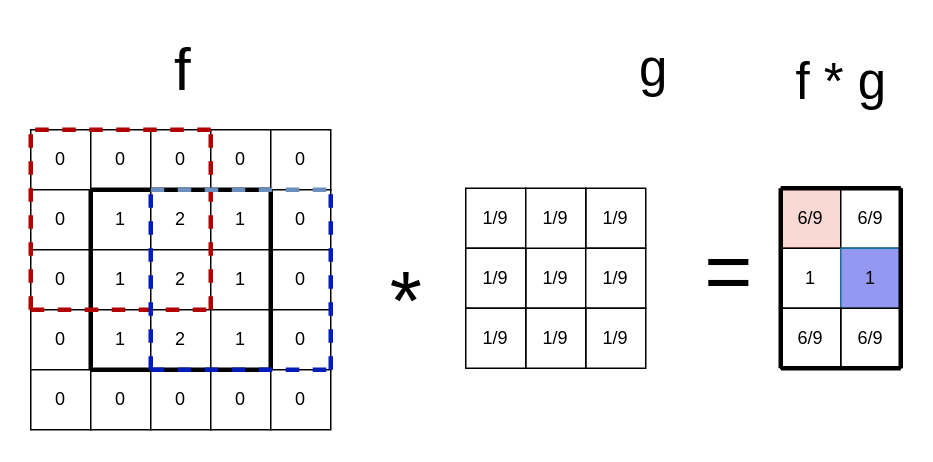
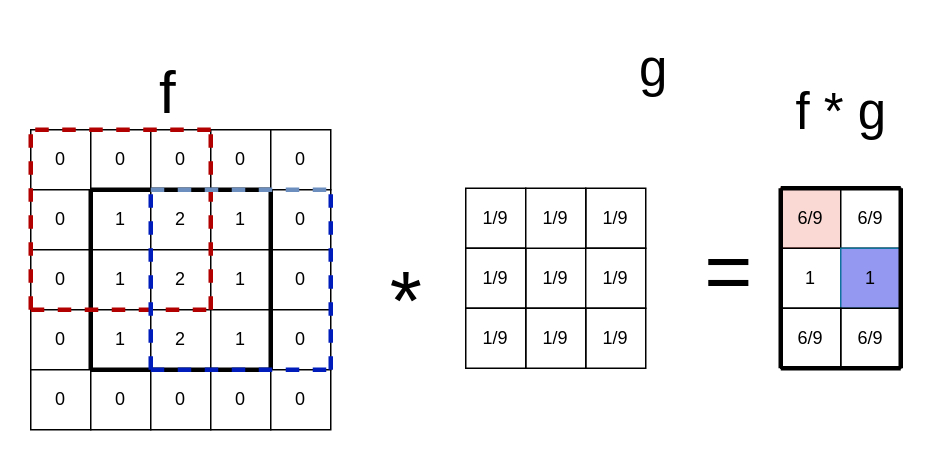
(182, 68) -> (167, 91)
(841, 82) -> (841, 112)
